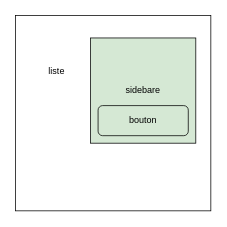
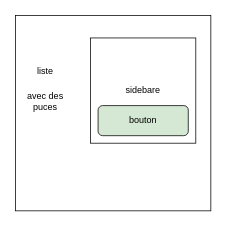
(57, 72) -> (45, 72)
(143, 90) -> (143, 90)
none -> (45, 102)
